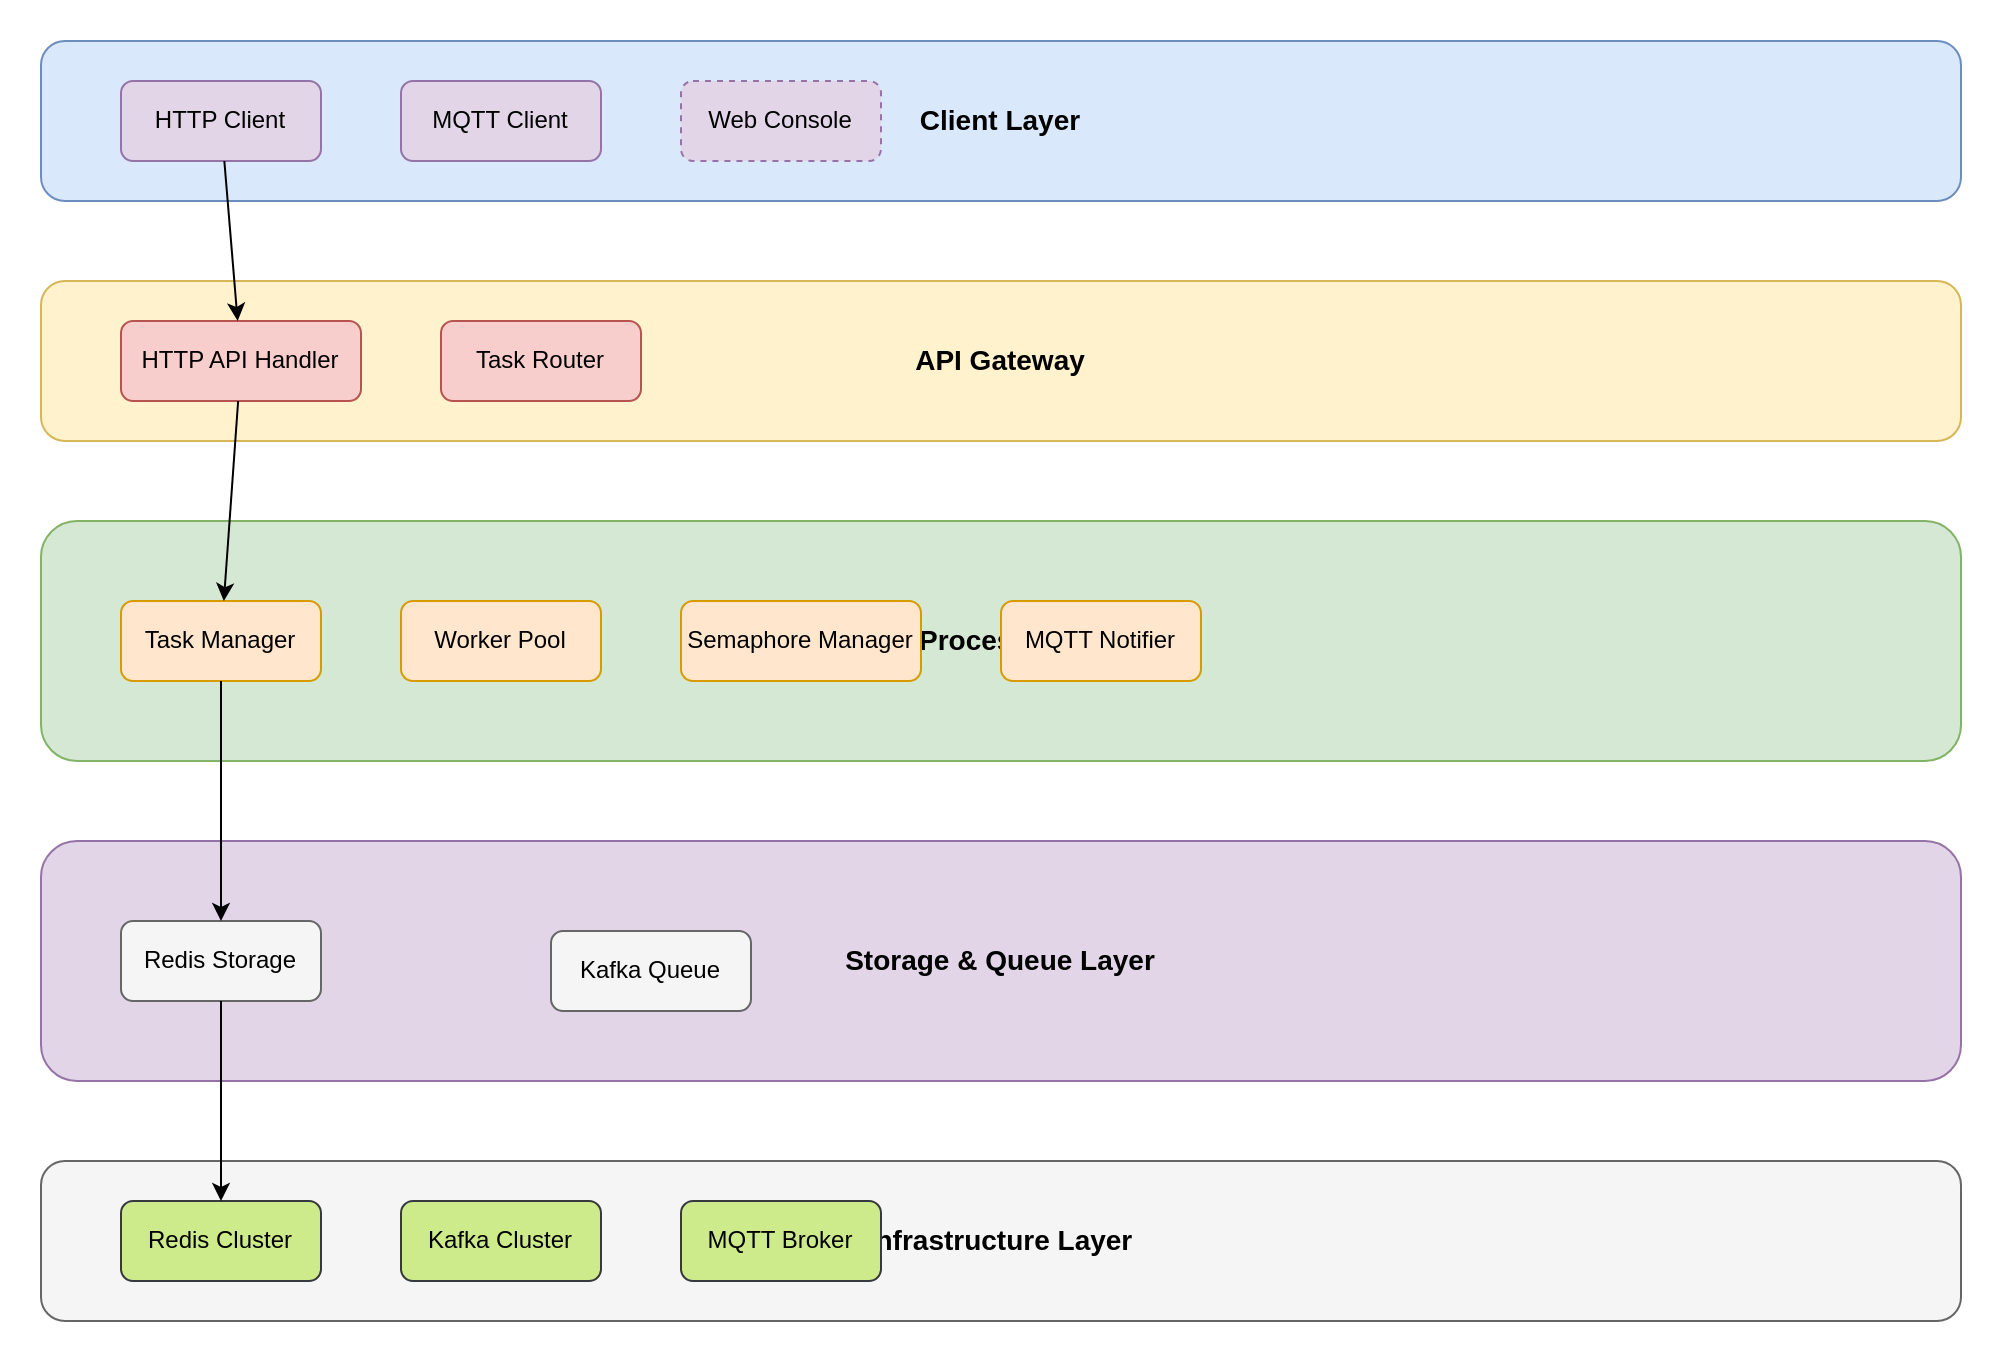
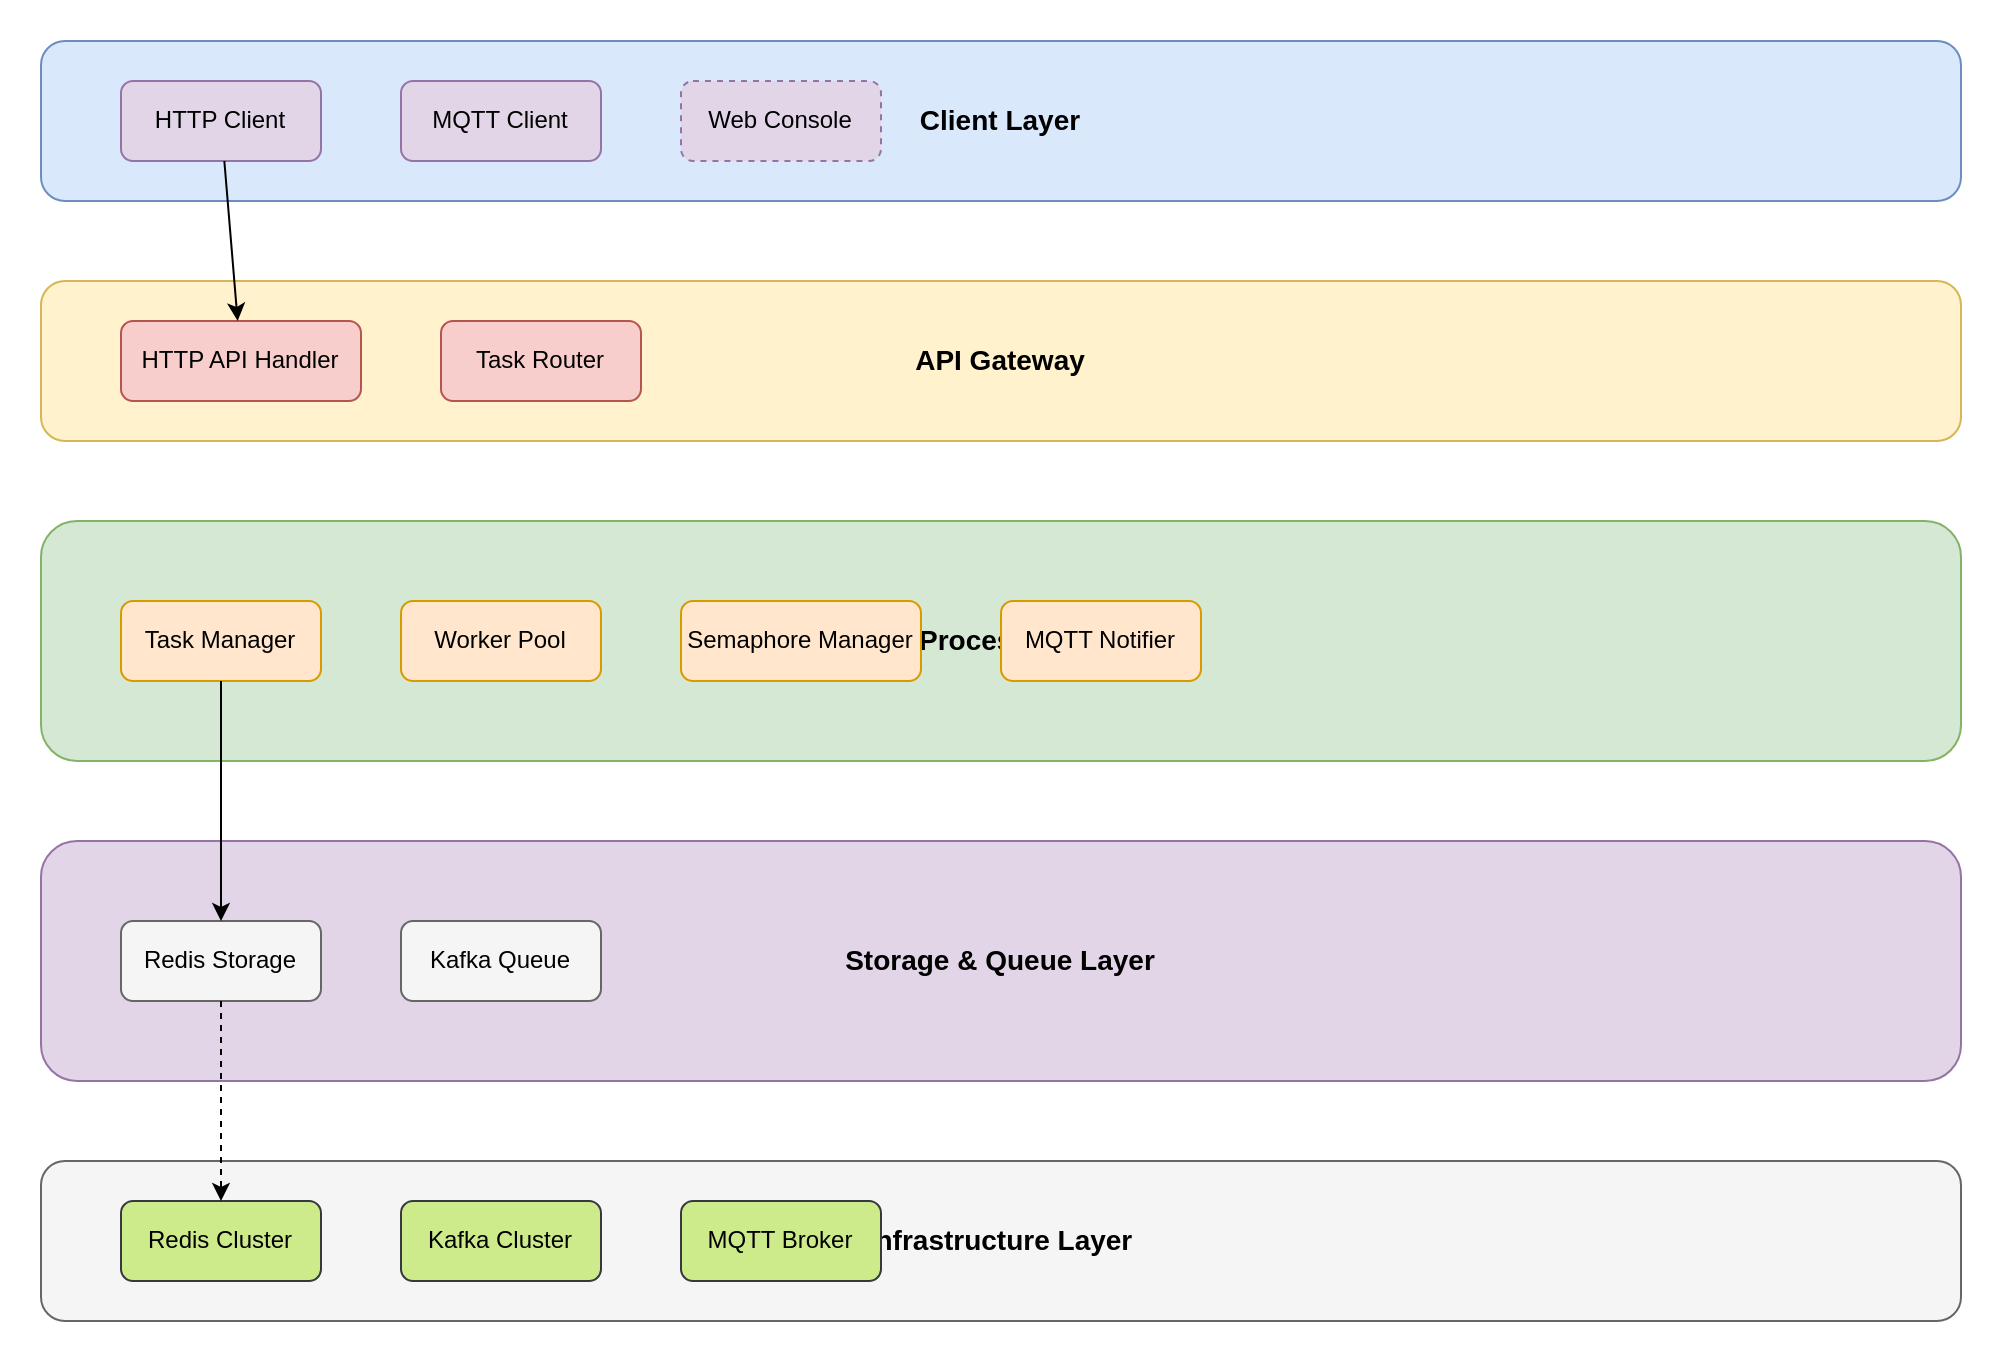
(231, 494) -> none
(651, 971) -> (501, 961)
(221, 1093) -> (221, 1093)
